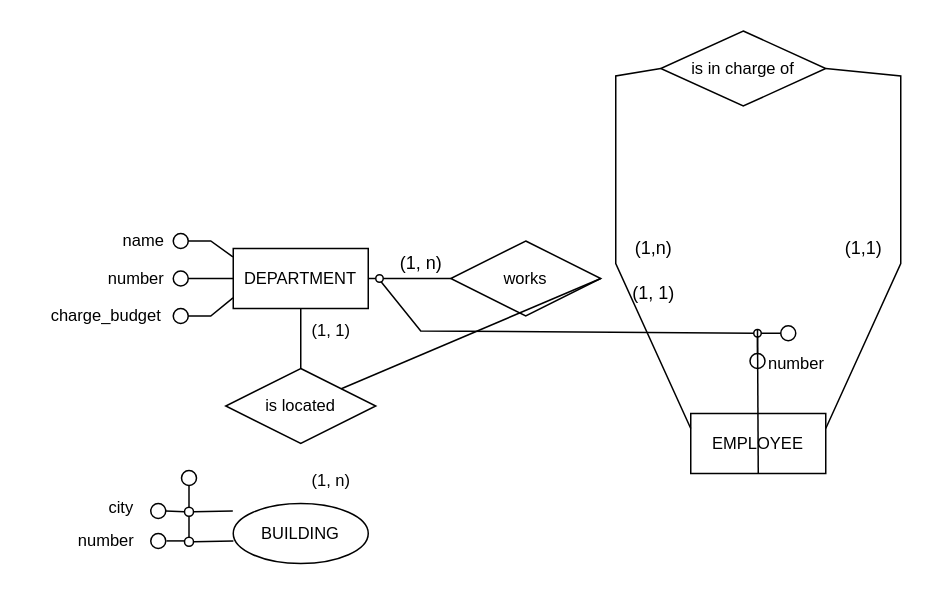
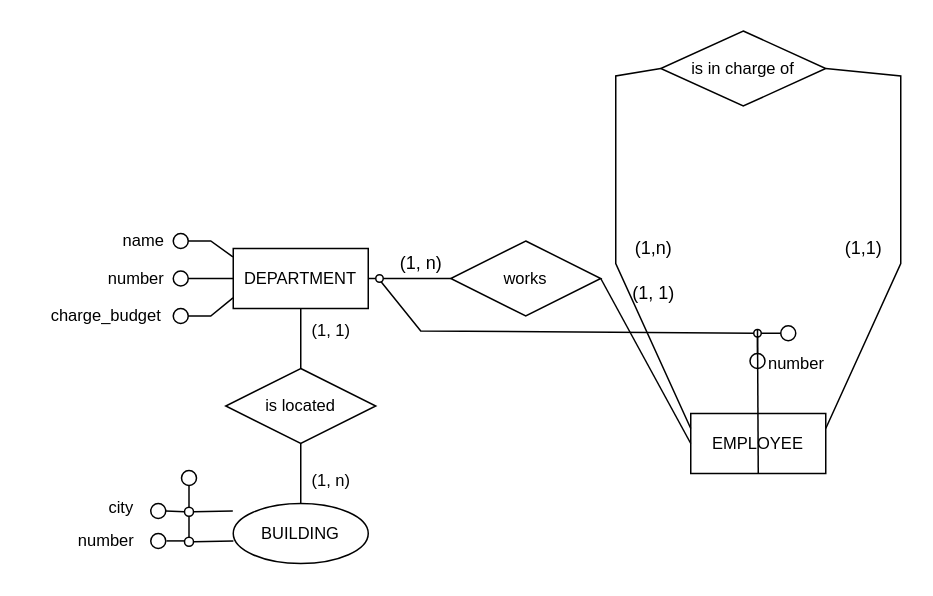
(410, 359) -> (646, 361)
none -> (301, 474)
